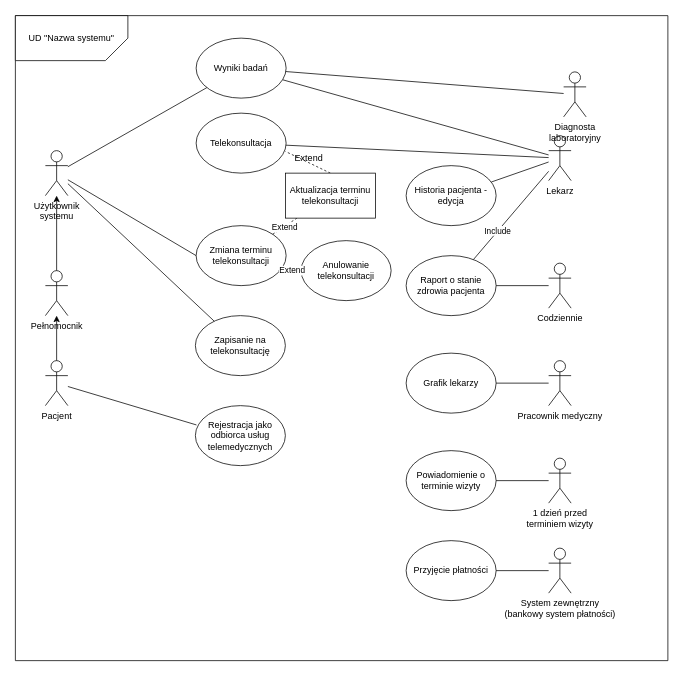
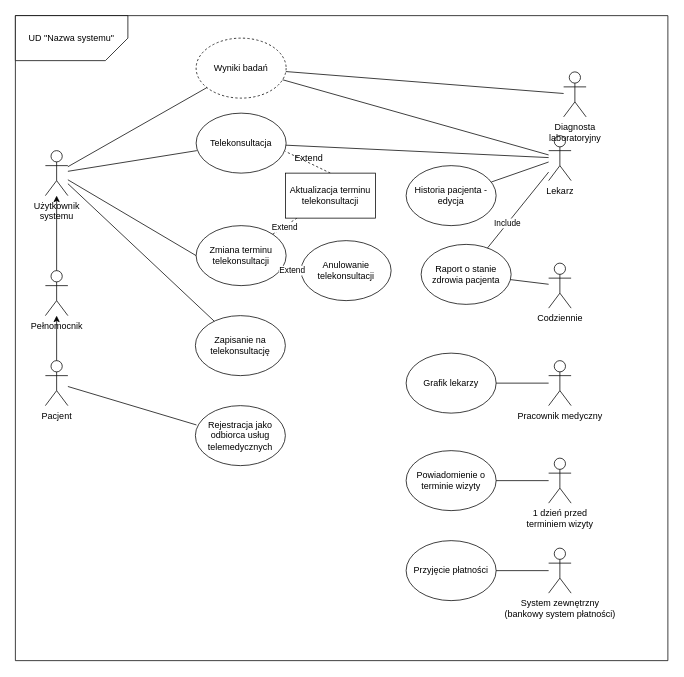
(241, 68) -> (241, 68)
none -> (132, 161)
(451, 285) -> (466, 274)
